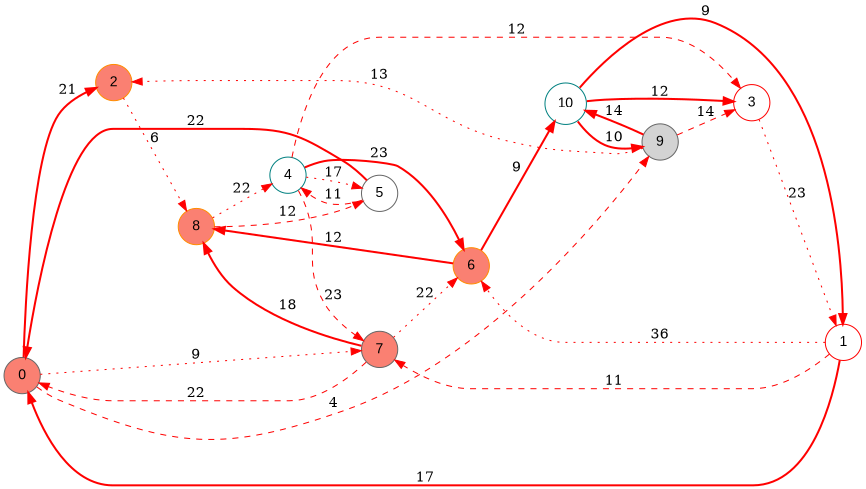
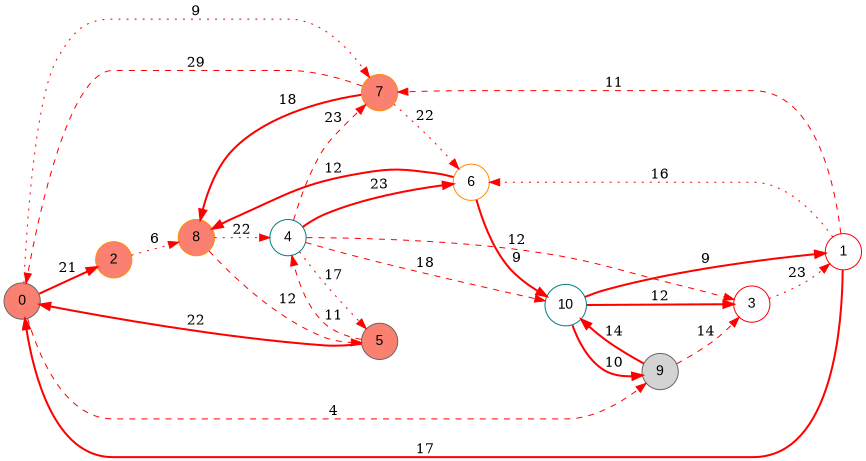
(398, 92) -> none
(380, 193) -> (380, 341)
(471, 266) -> (471, 182)
none -> (420, 272)
(660, 335) -> (660, 175)
(380, 349) -> (380, 93)
(196, 393) -> (196, 63)
